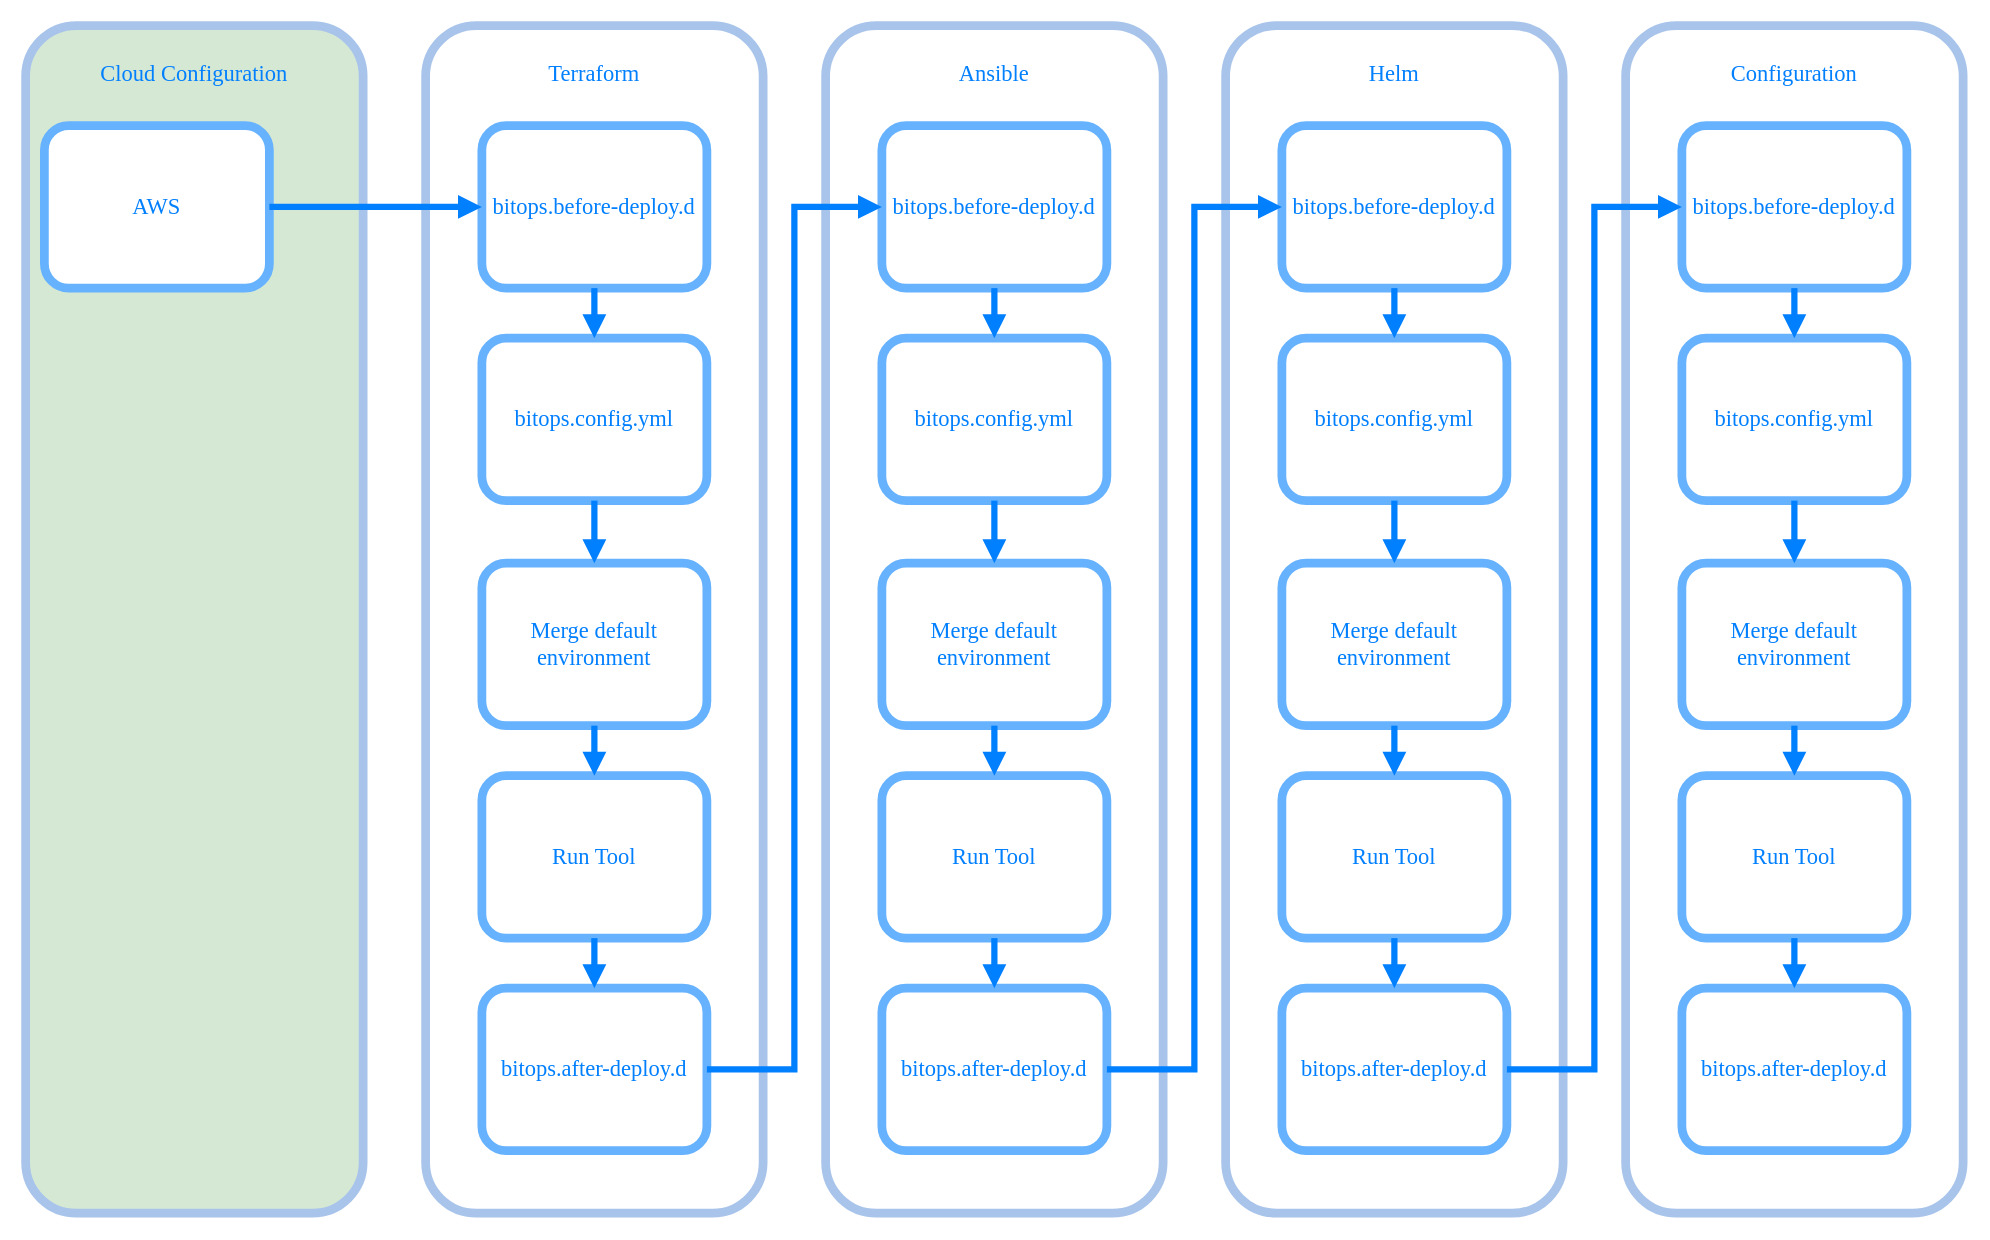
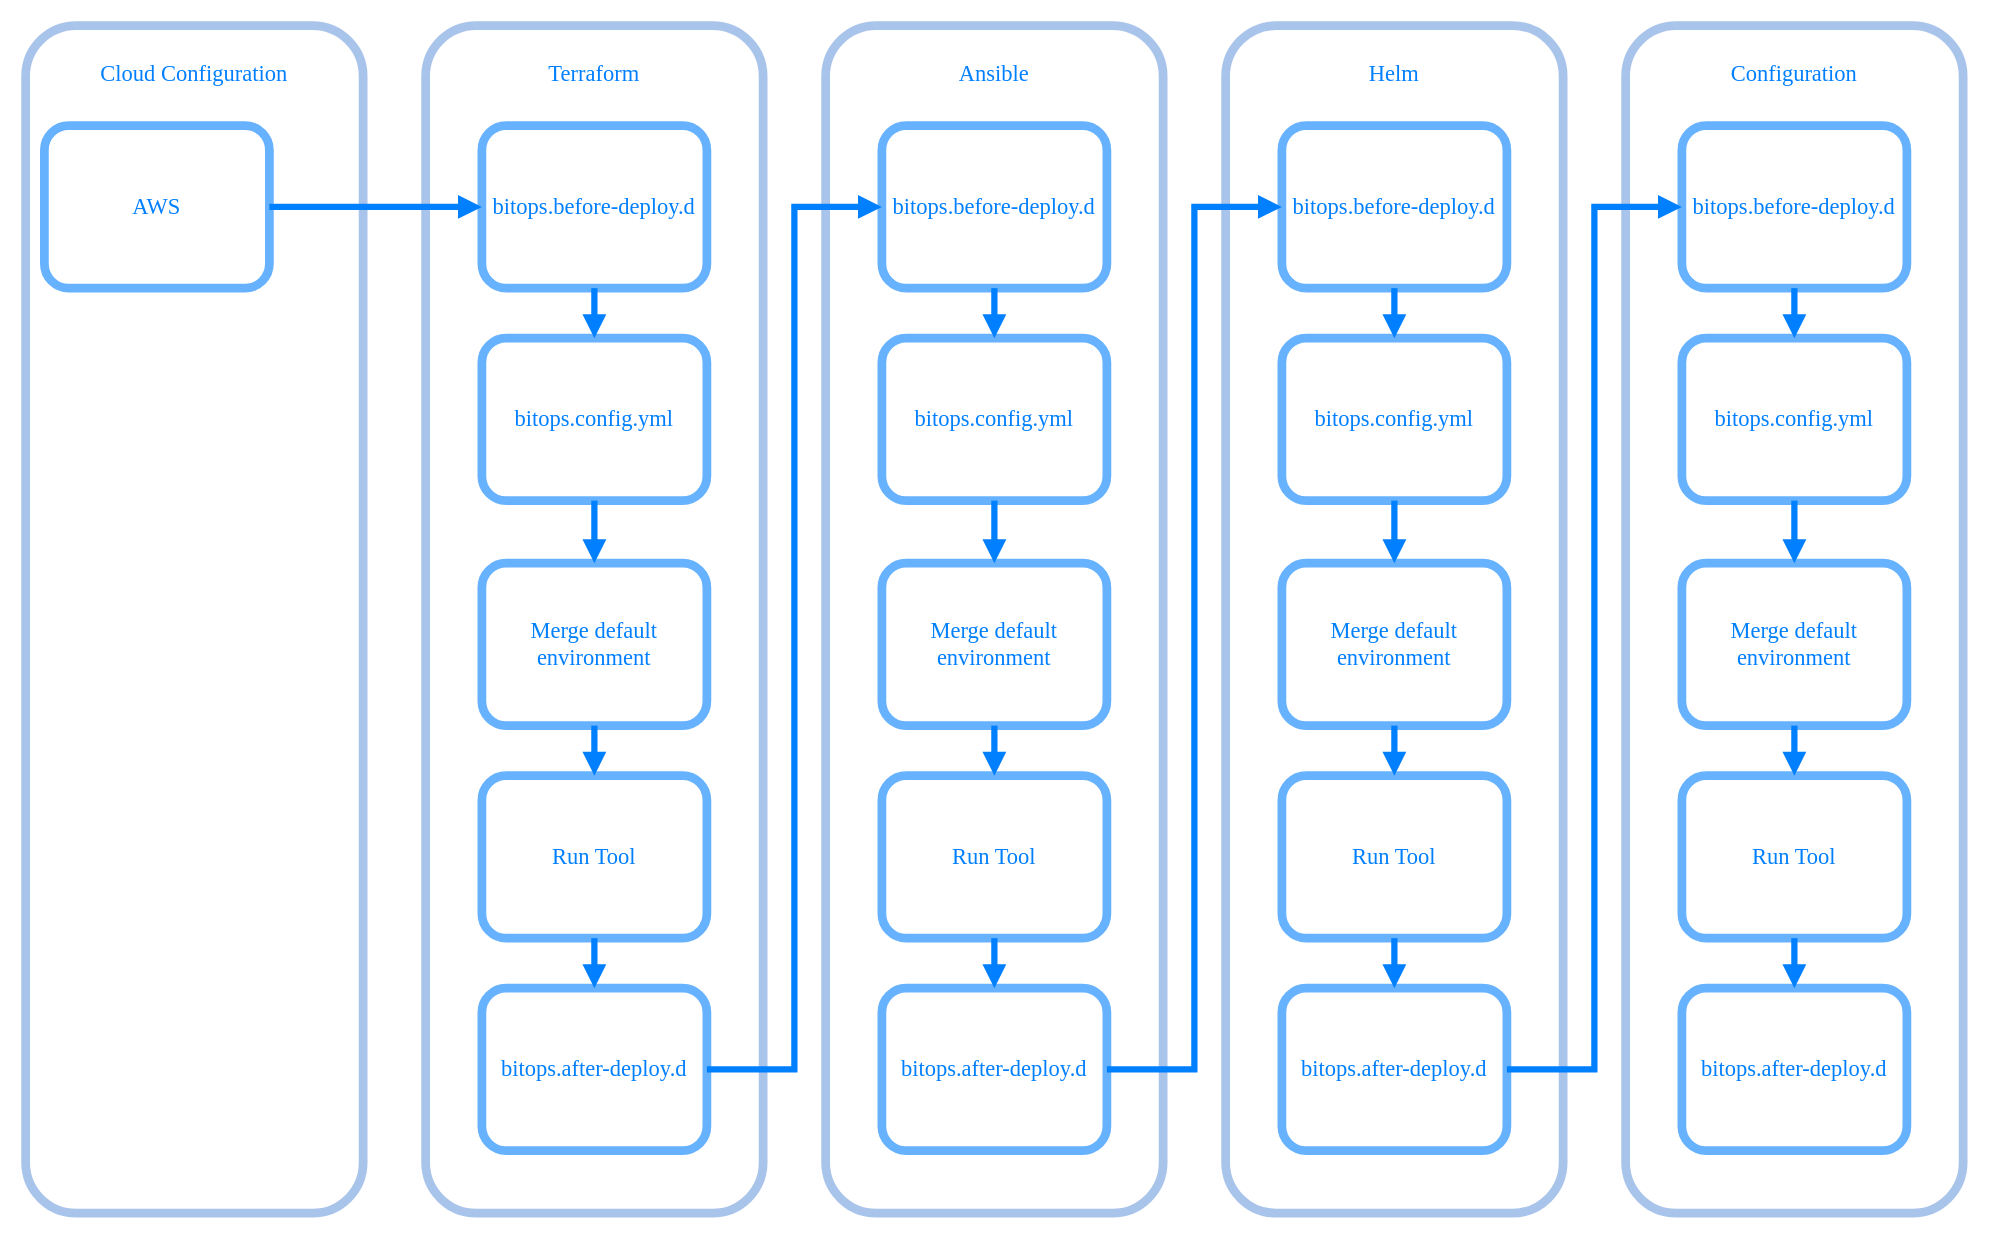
(194, 619) -> (194, 619)
